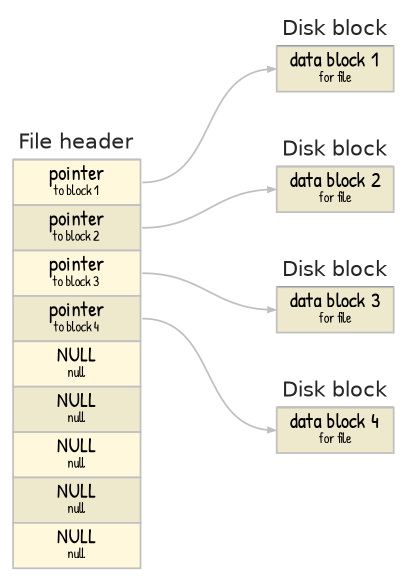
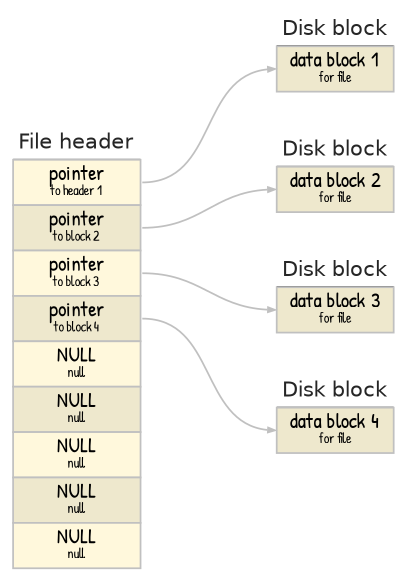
(77, 191) -> (77, 191)
